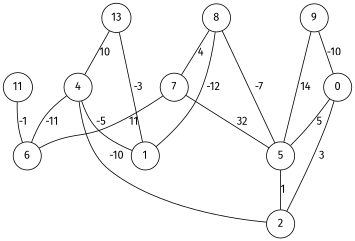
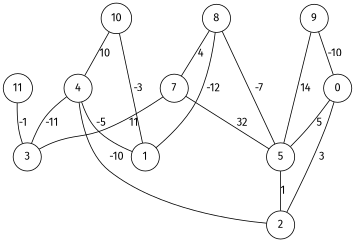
(116, 18) -> (116, 18)
(27, 156) -> (27, 157)
